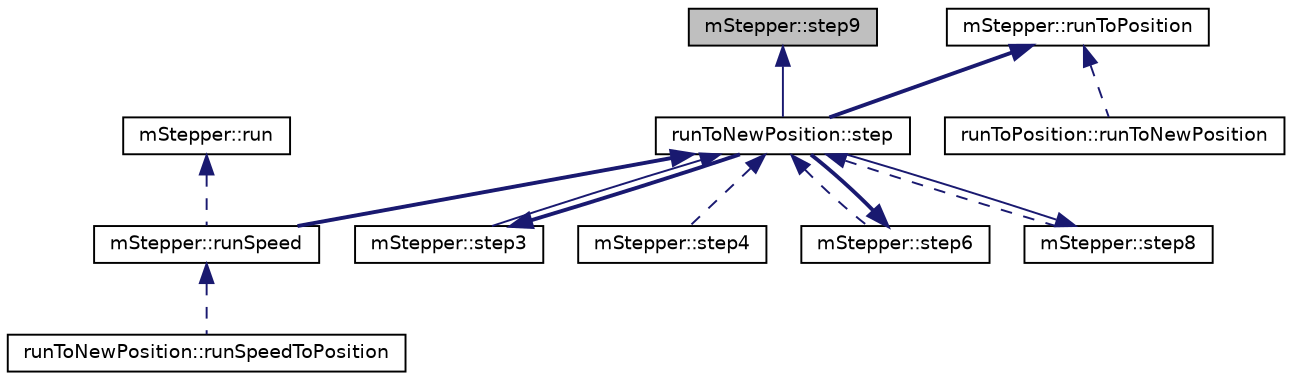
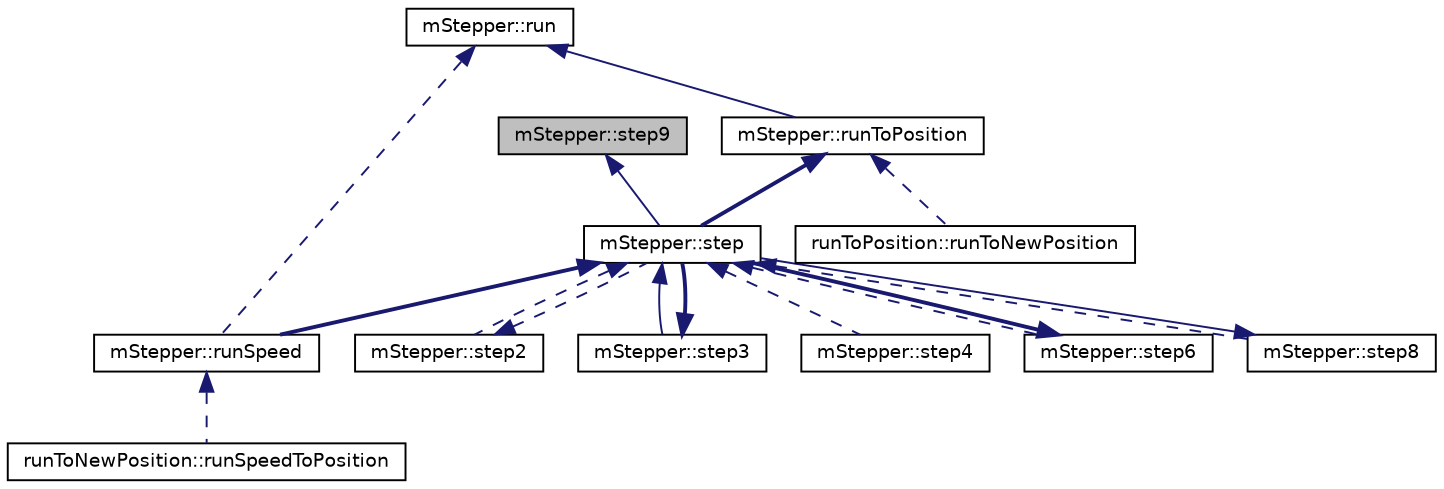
none -> (681, 84)
(783, 136) -> (672, 244)
none -> (449, 353)
